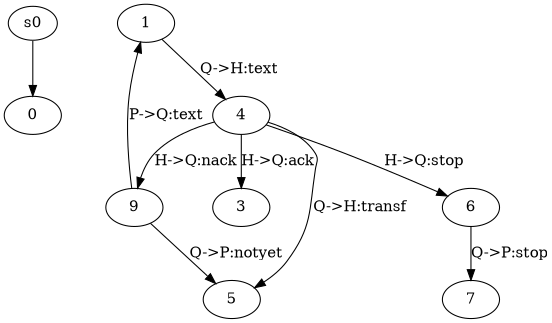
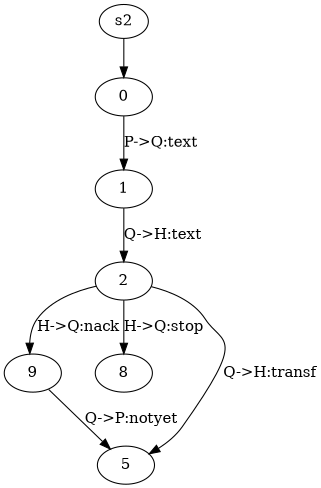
(33, 23) -> (124, 21)
(241, 115) -> (124, 281)
(128, 120) -> (124, 138)
(241, 207) -> none
(471, 207) -> (124, 373)
(471, 300) -> none
